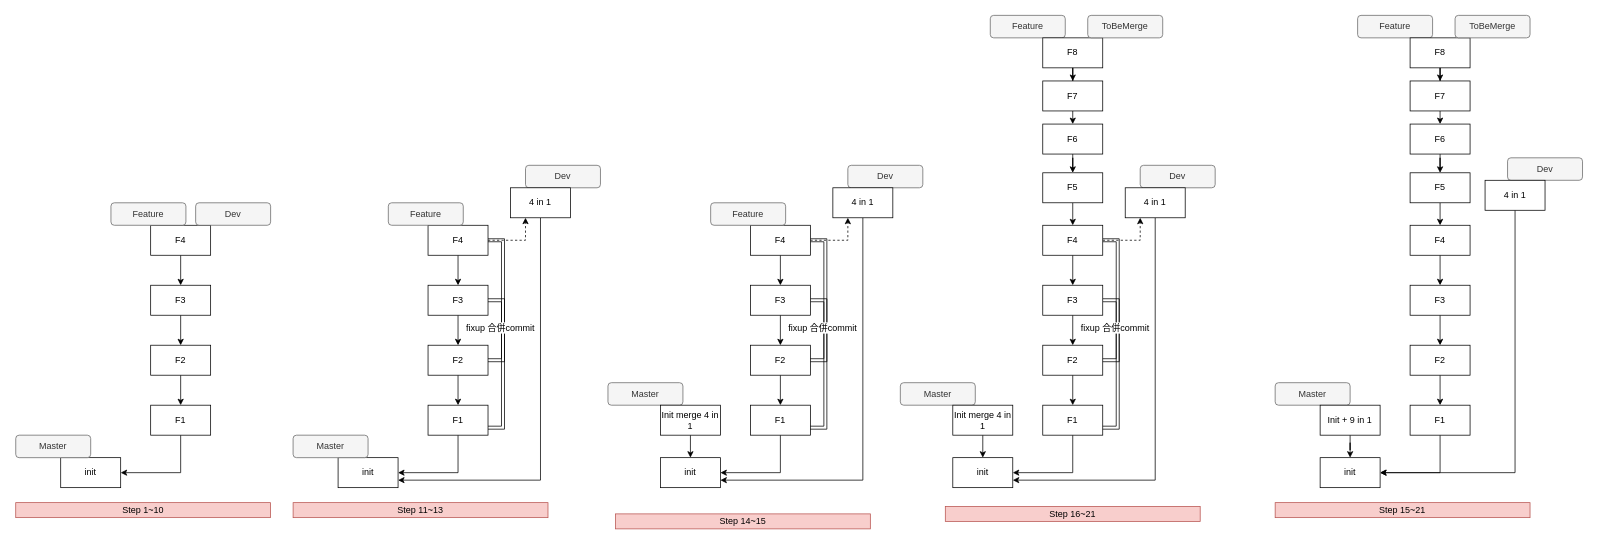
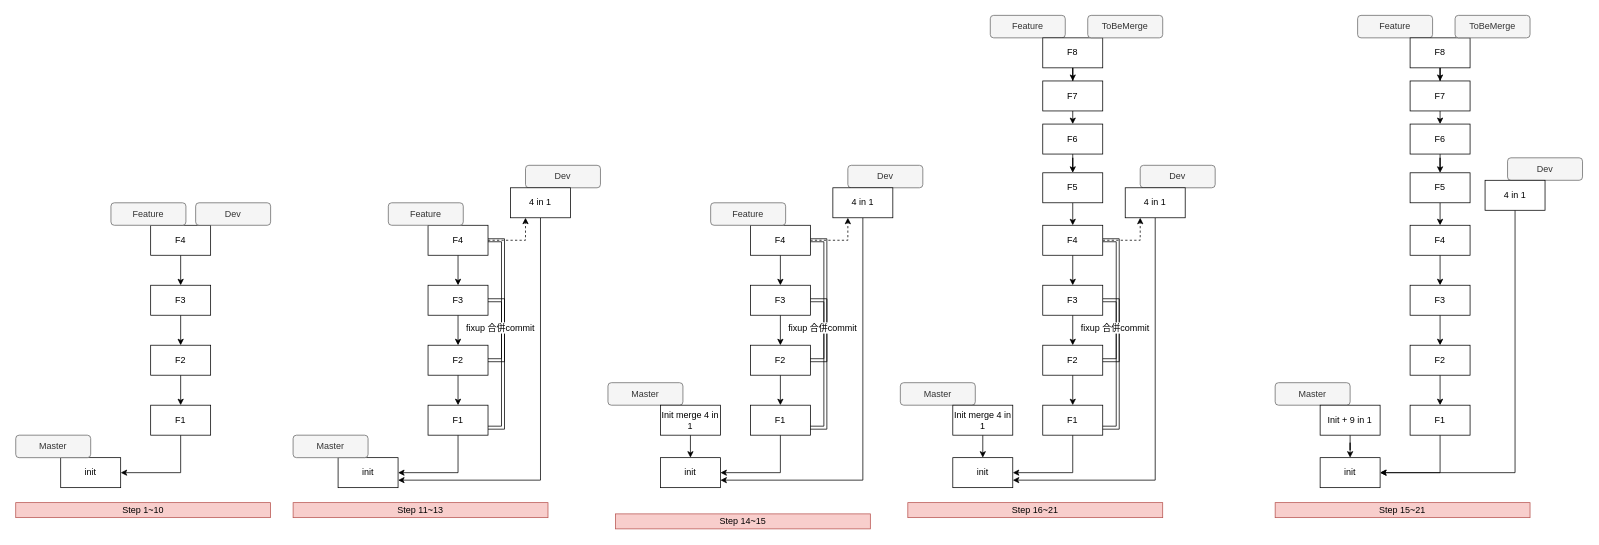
(1073, 514) -> (1035, 510)
